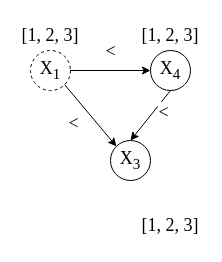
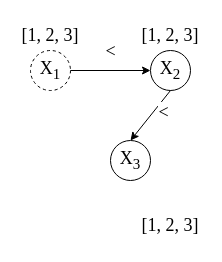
(171, 71) -> (171, 71)
(88, 113) -> none
